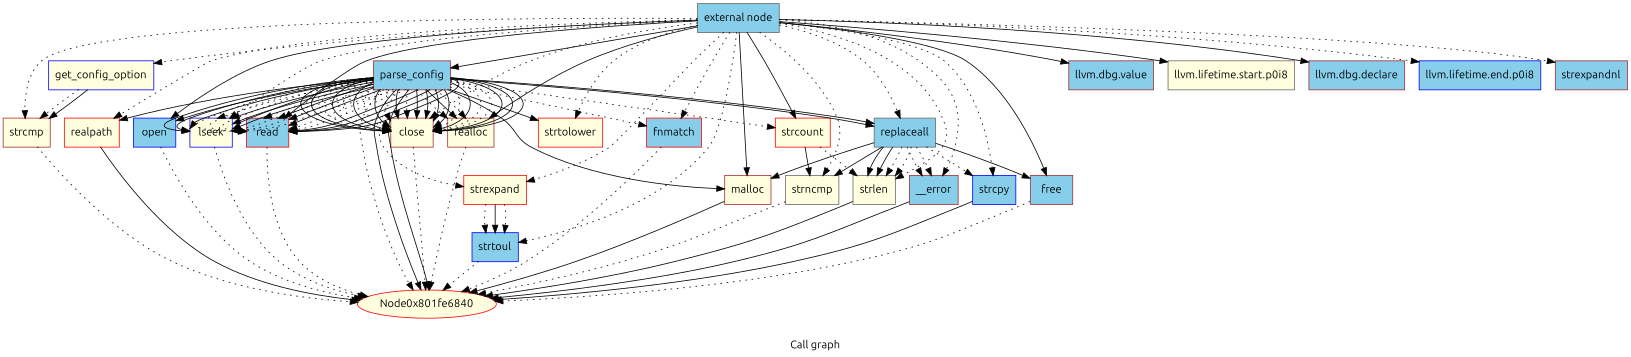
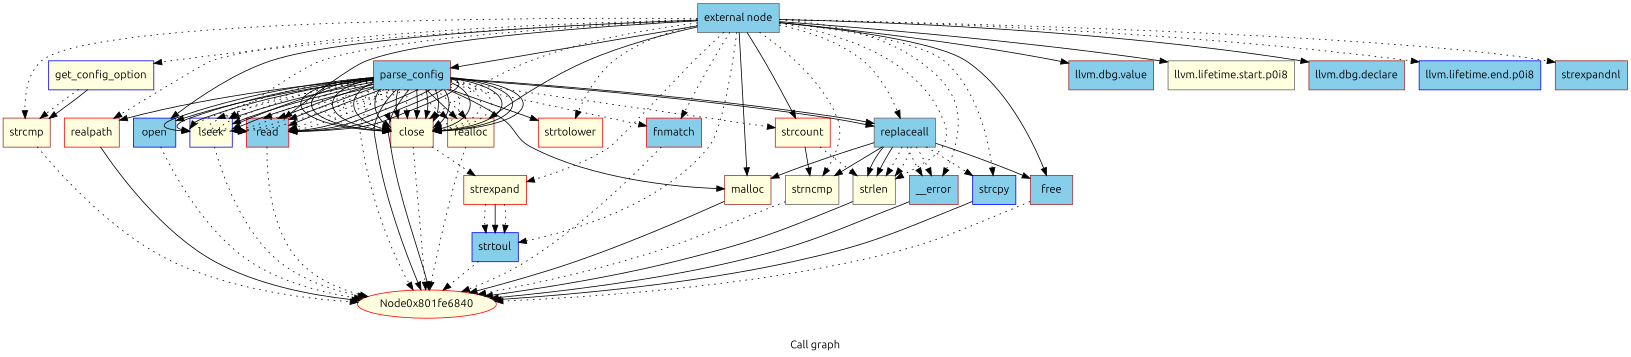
(385, 149) -> (450, 159)
